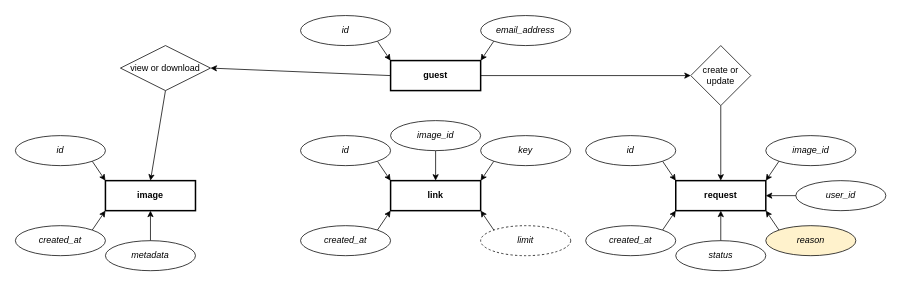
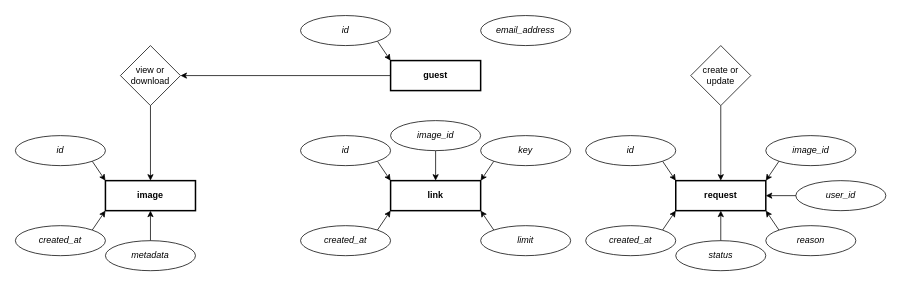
(488, 49) -> none
(165, 68) -> (150, 75)
(582, 75) -> none
(525, 240) -> (525, 240)
(810, 240) -> (810, 240)
